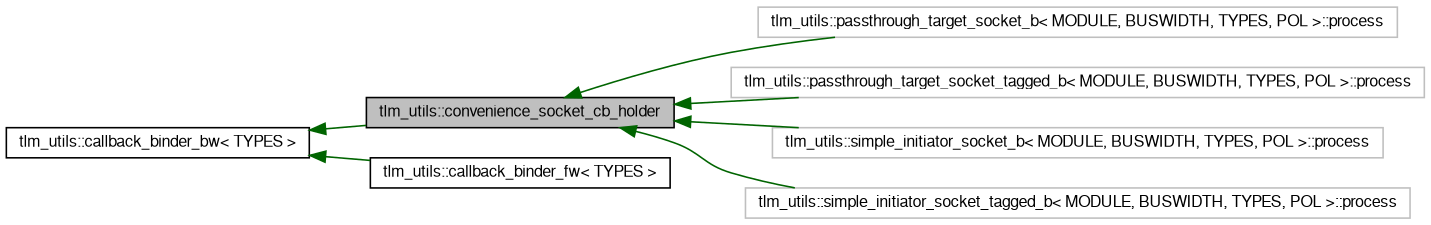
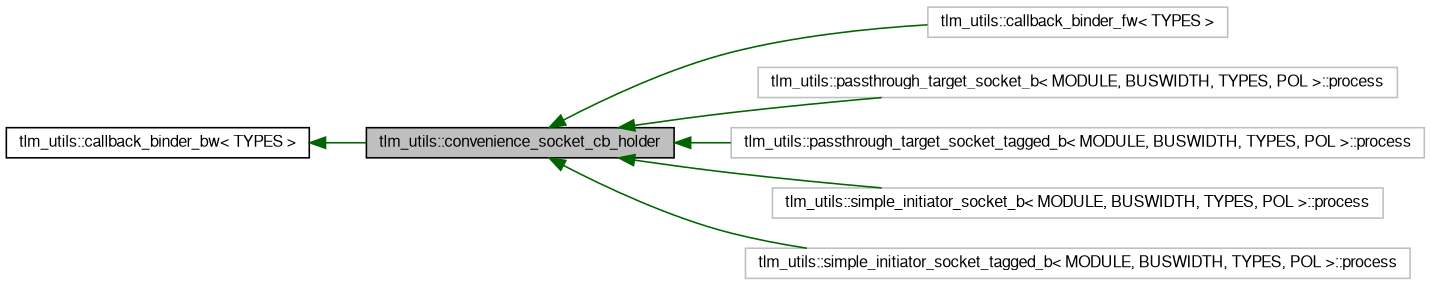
(348, 159) -> (740, 50)
(520, 173) -> (1078, 22)
